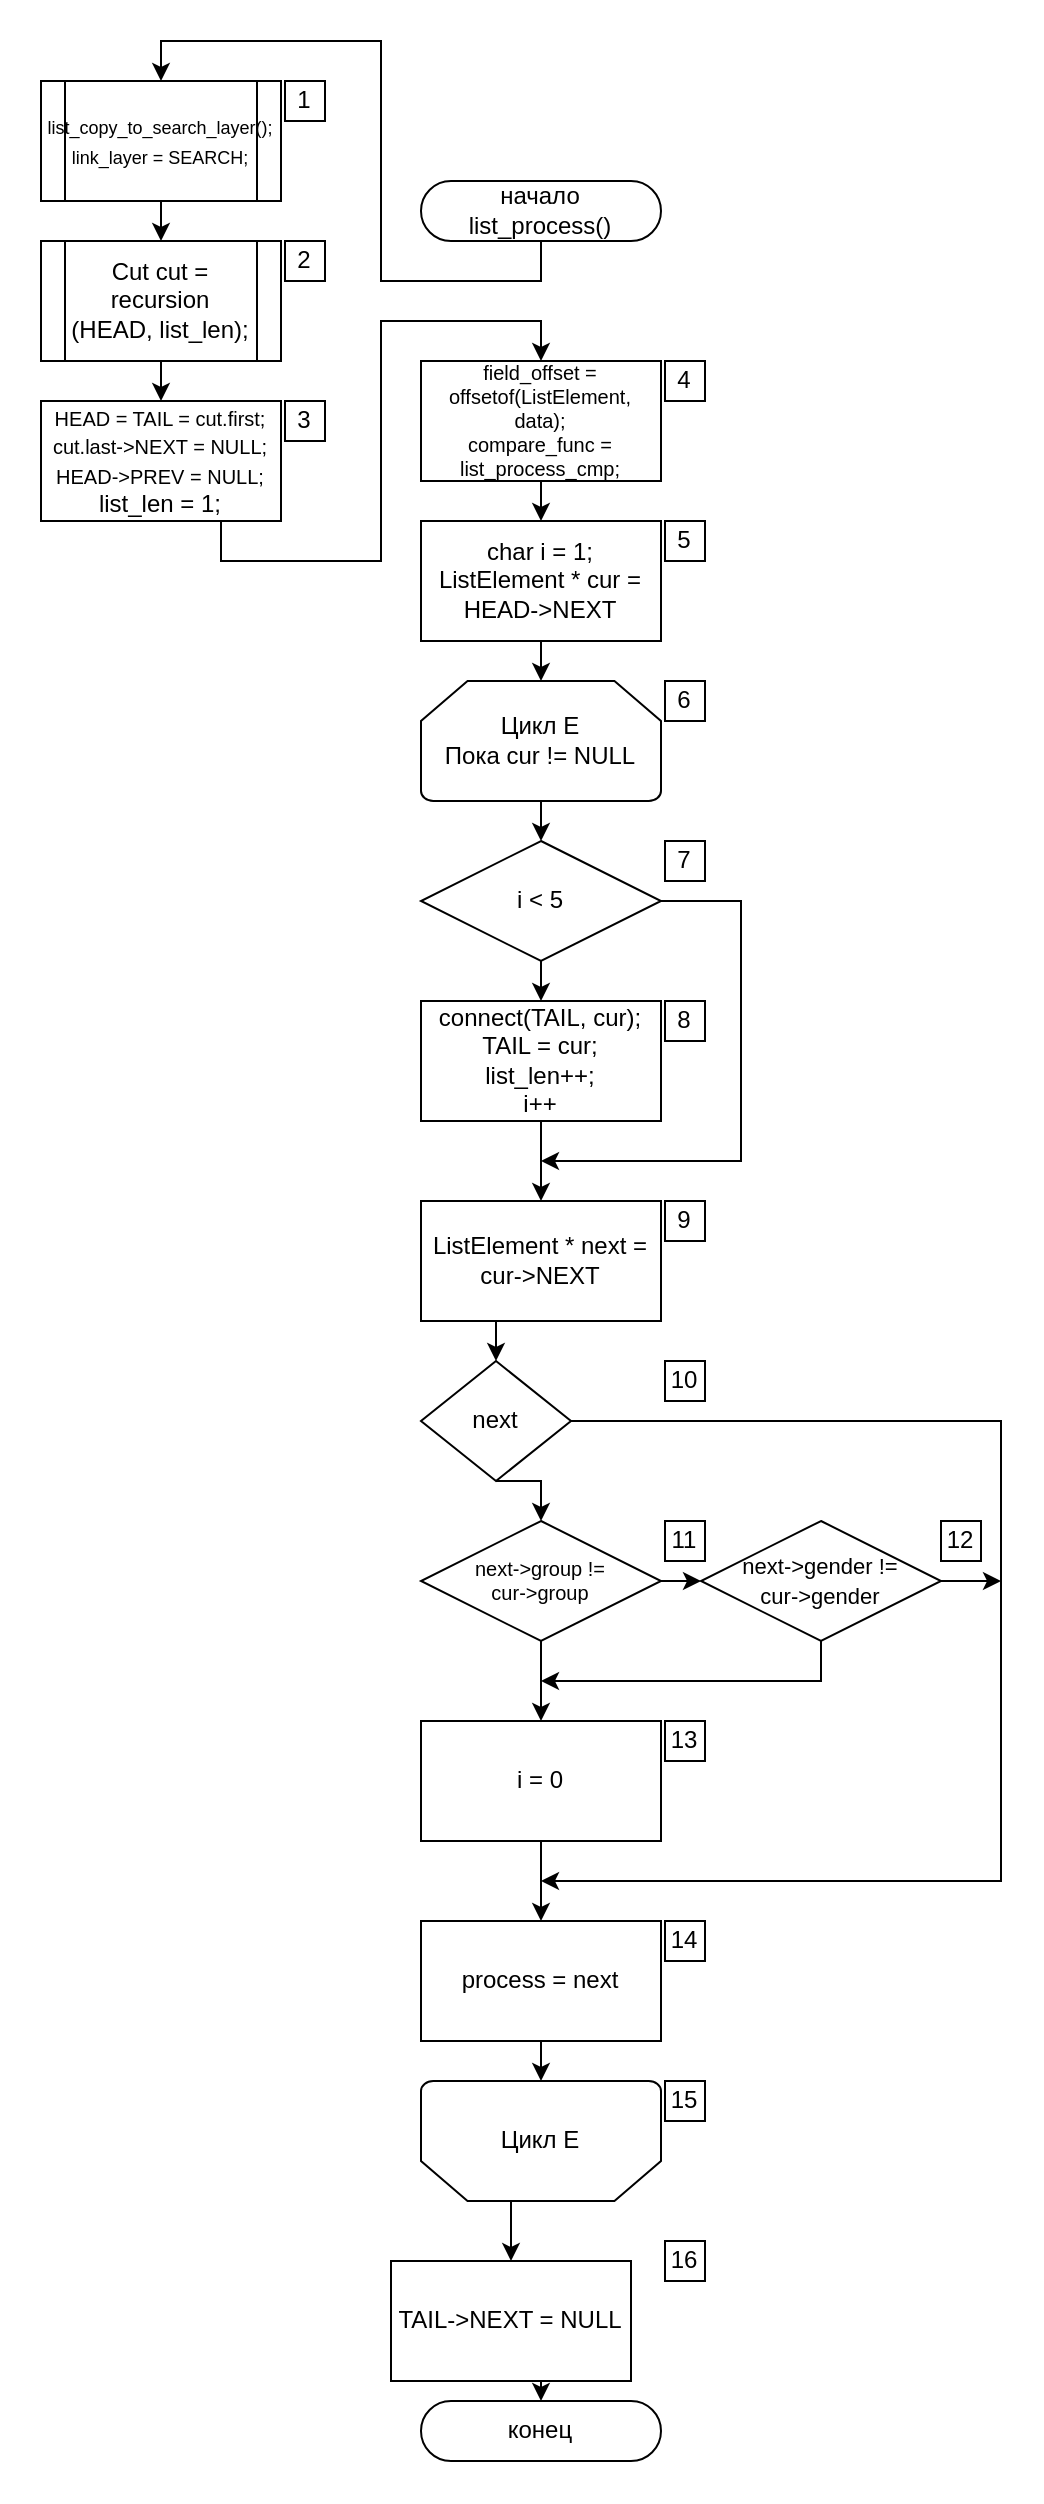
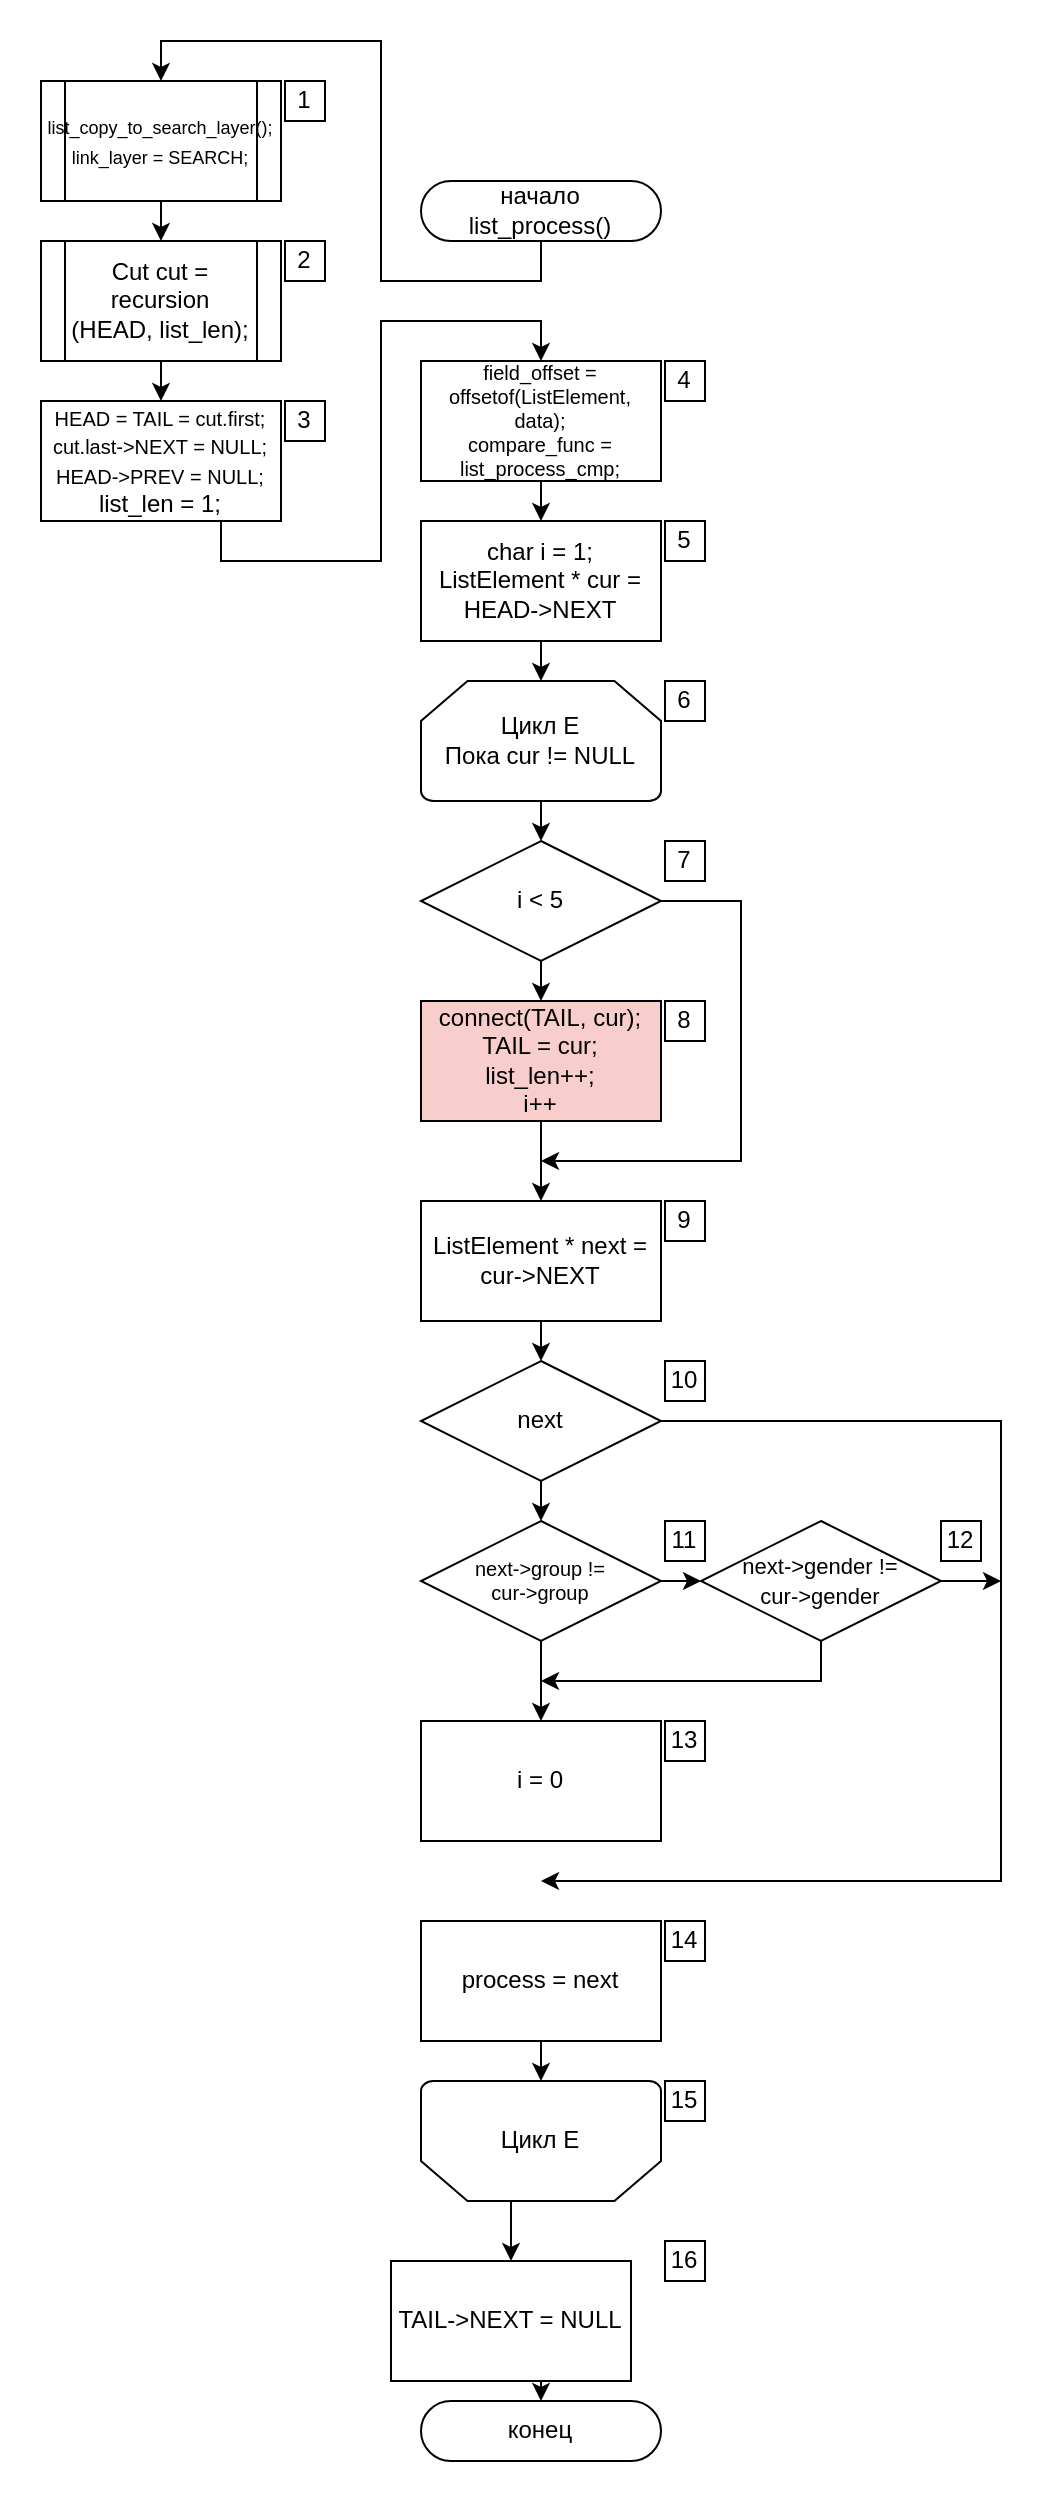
(541, 1061) -> (541, 1061)
(496, 1421) -> (541, 1421)
(541, 1874) -> none
